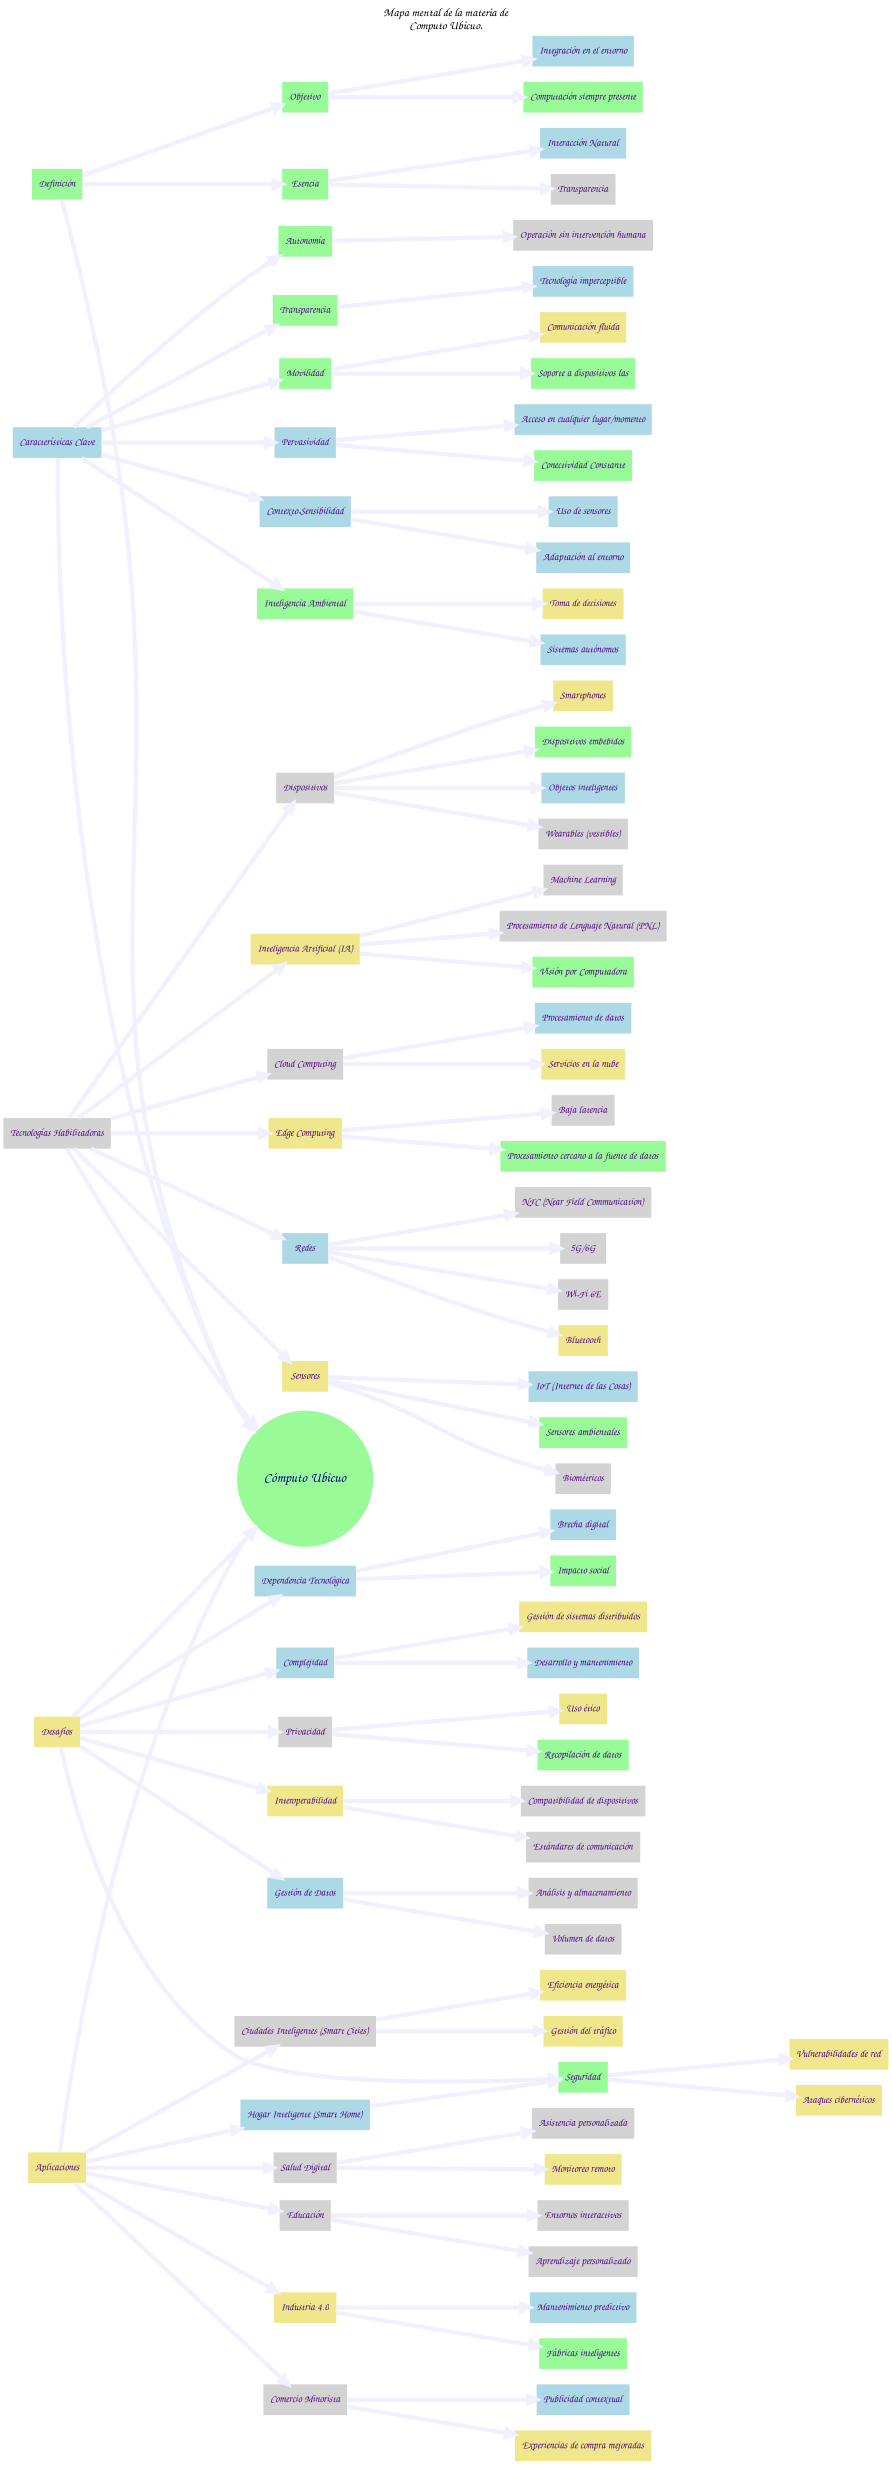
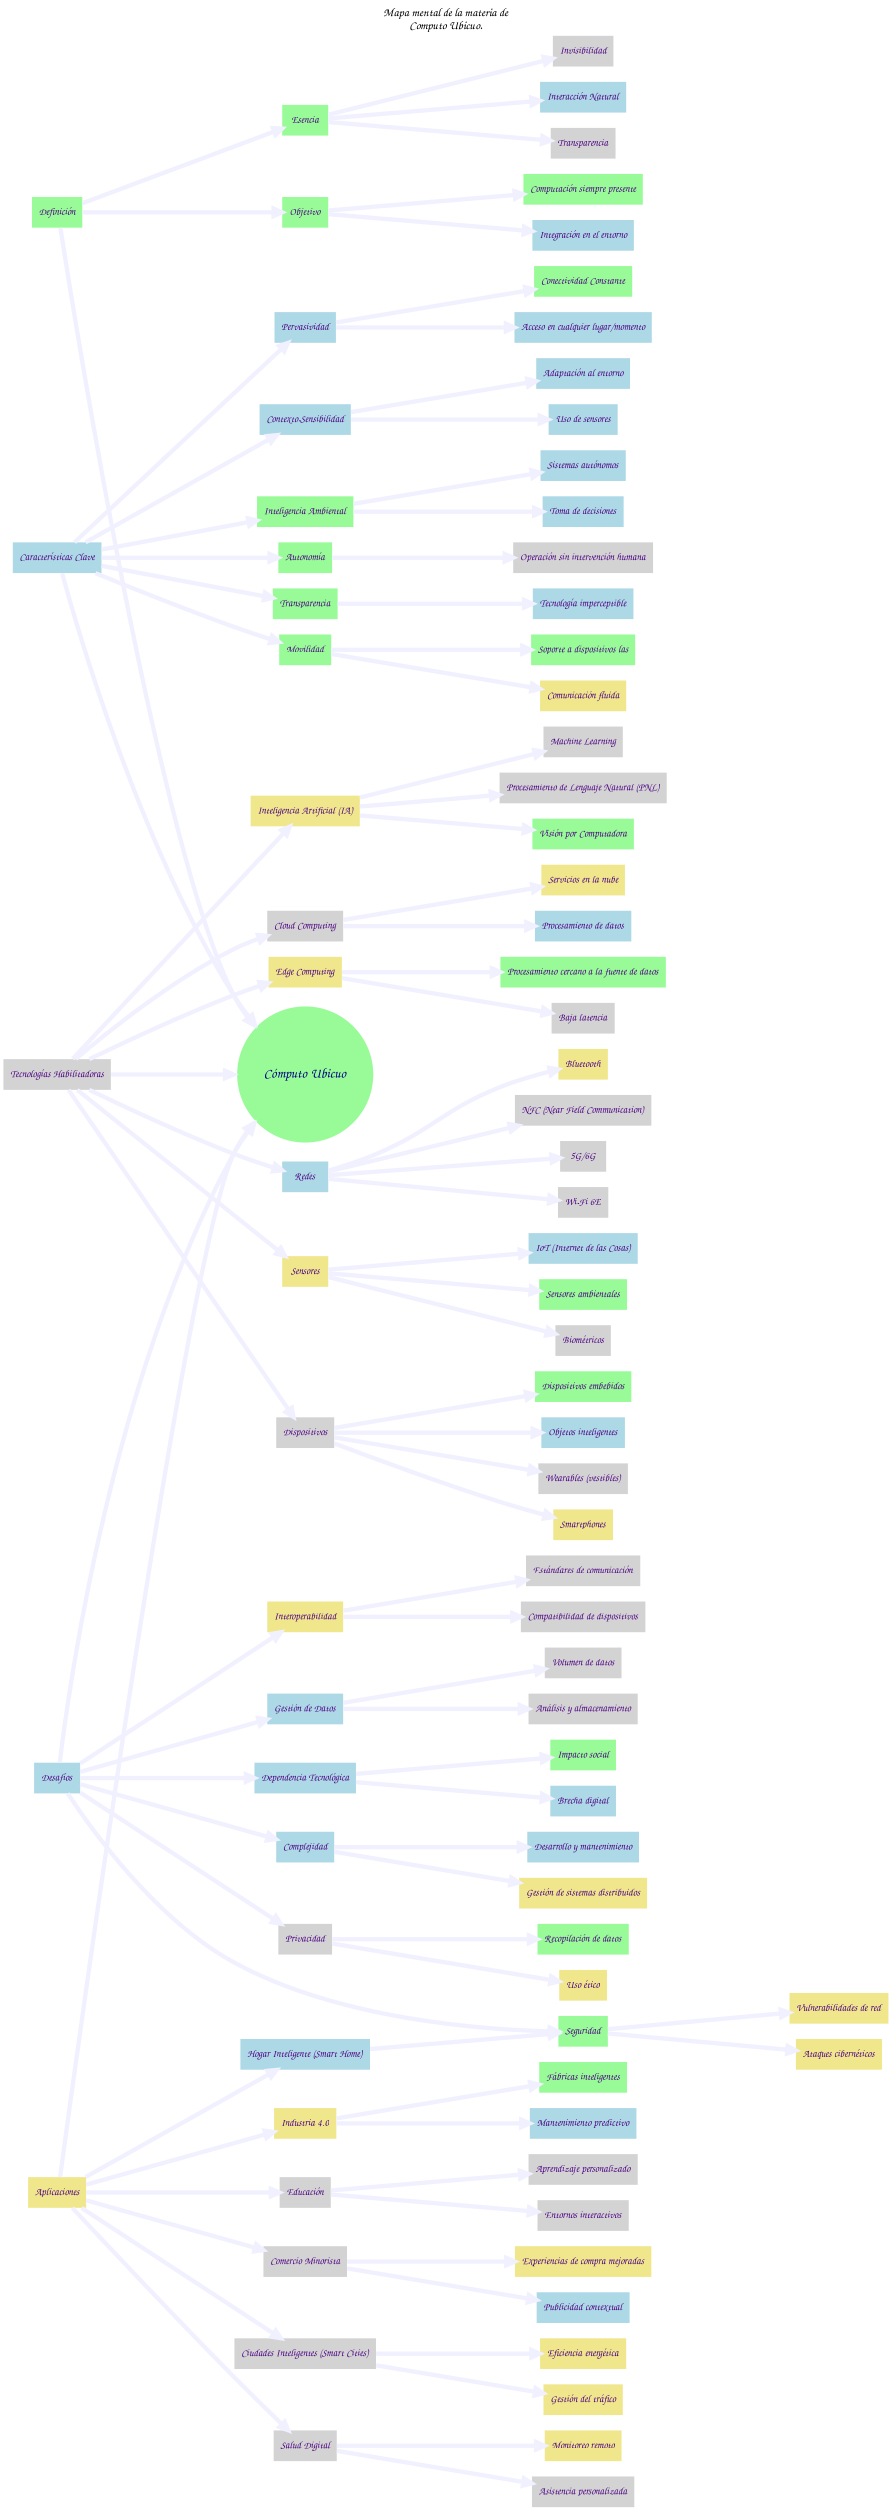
none -> (583, 51)
(583, 604) -> (583, 512)
(57, 1732) -> (57, 1778)
